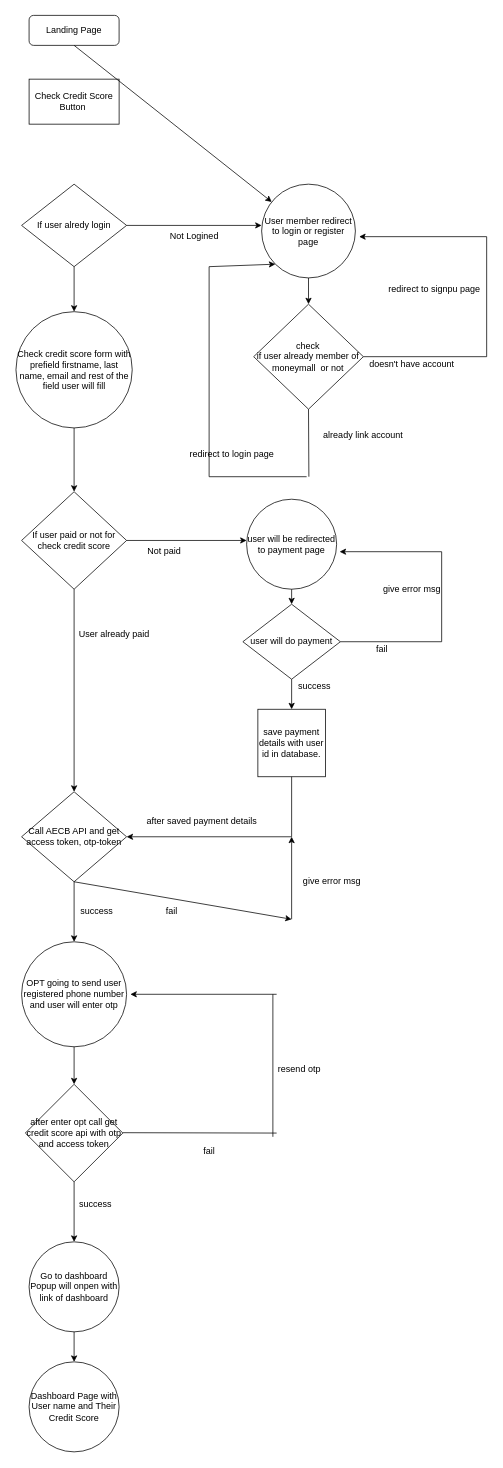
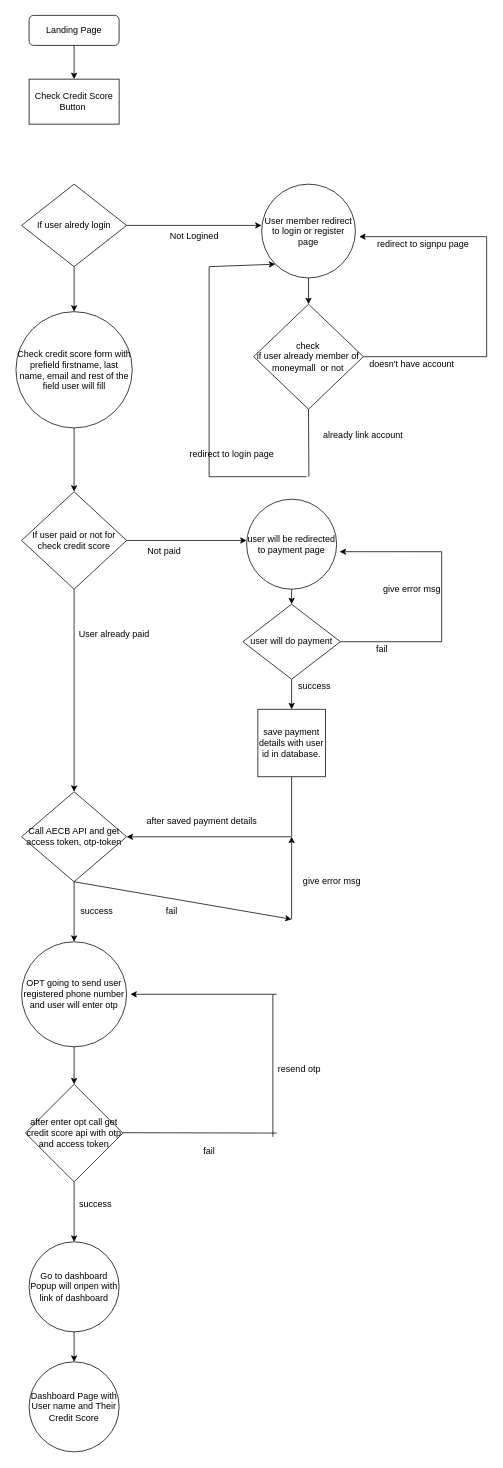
(170, 122) -> (74, 46)
(434, 289) -> (423, 244)
